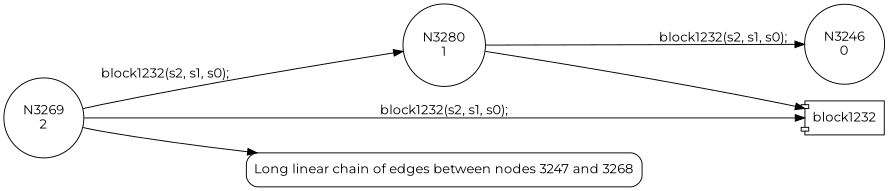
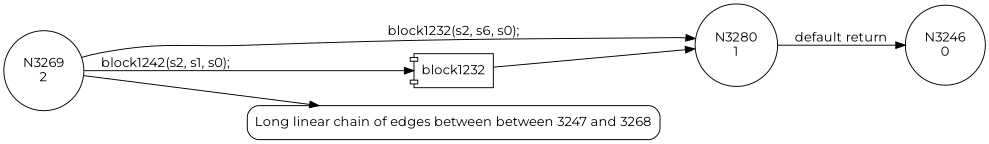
(723, 38) -> (842, 38)
(165, 74) -> (454, 31)
(641, 77) -> (589, 58)
(444, 111) -> (166, 64)
(444, 170) -> (454, 123)
